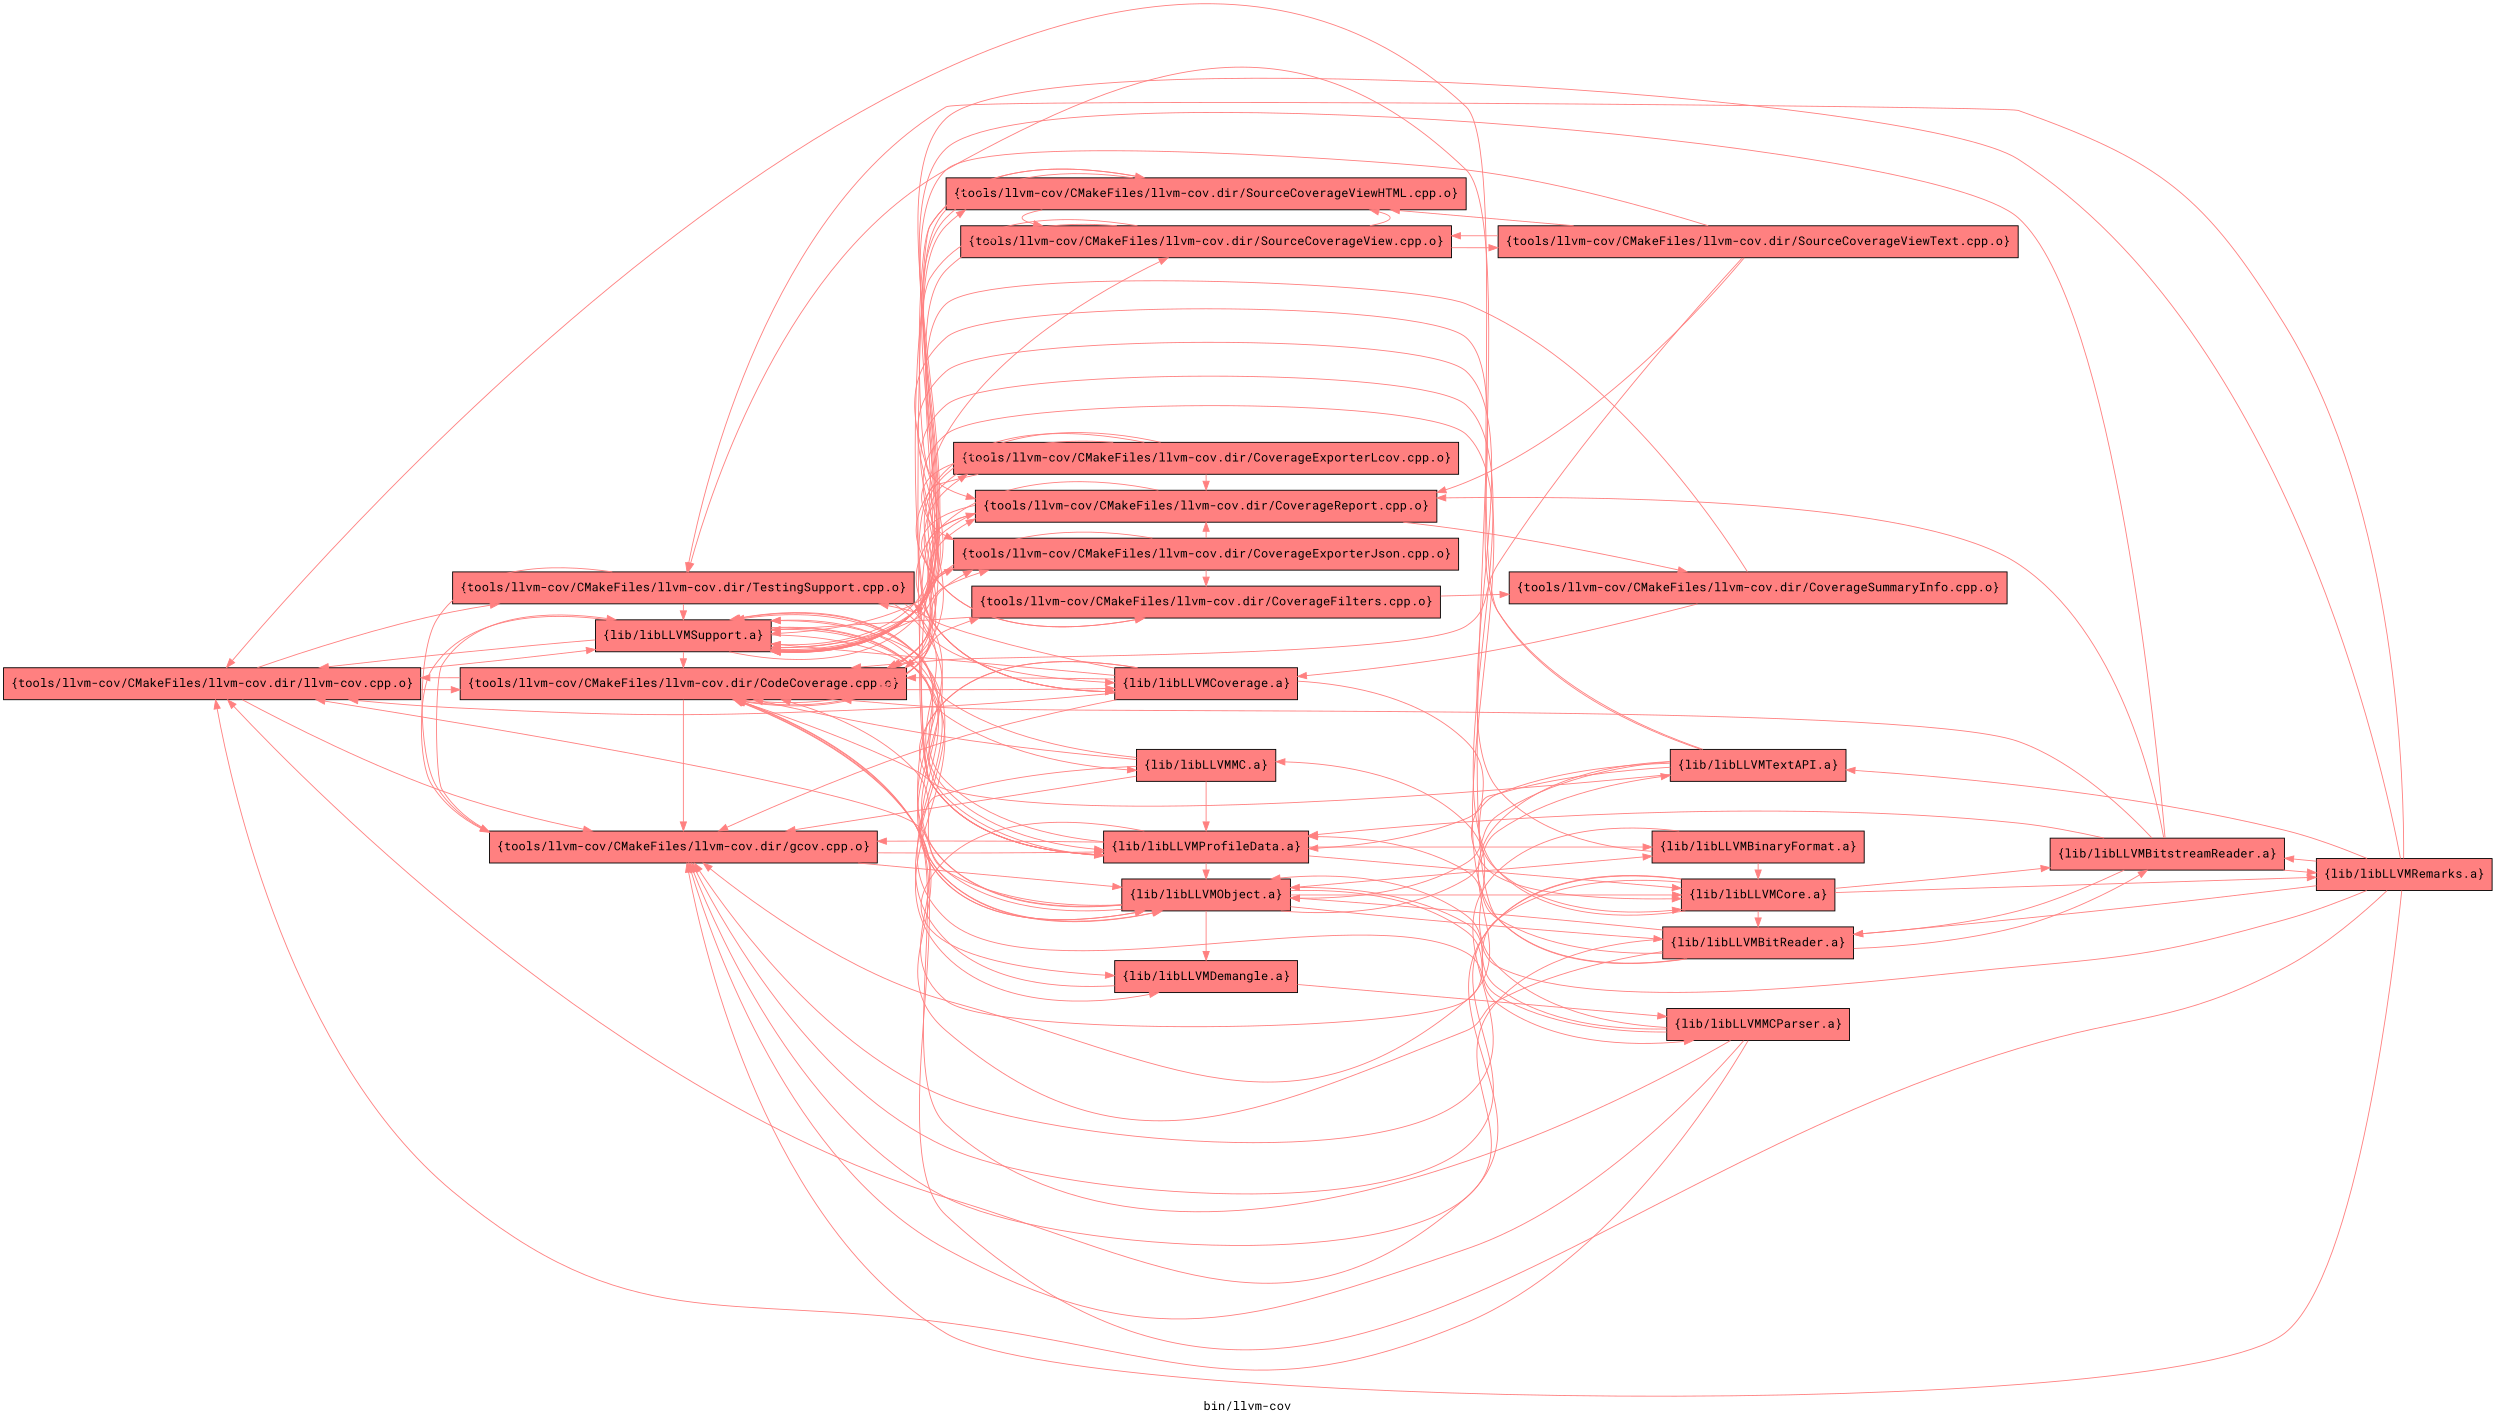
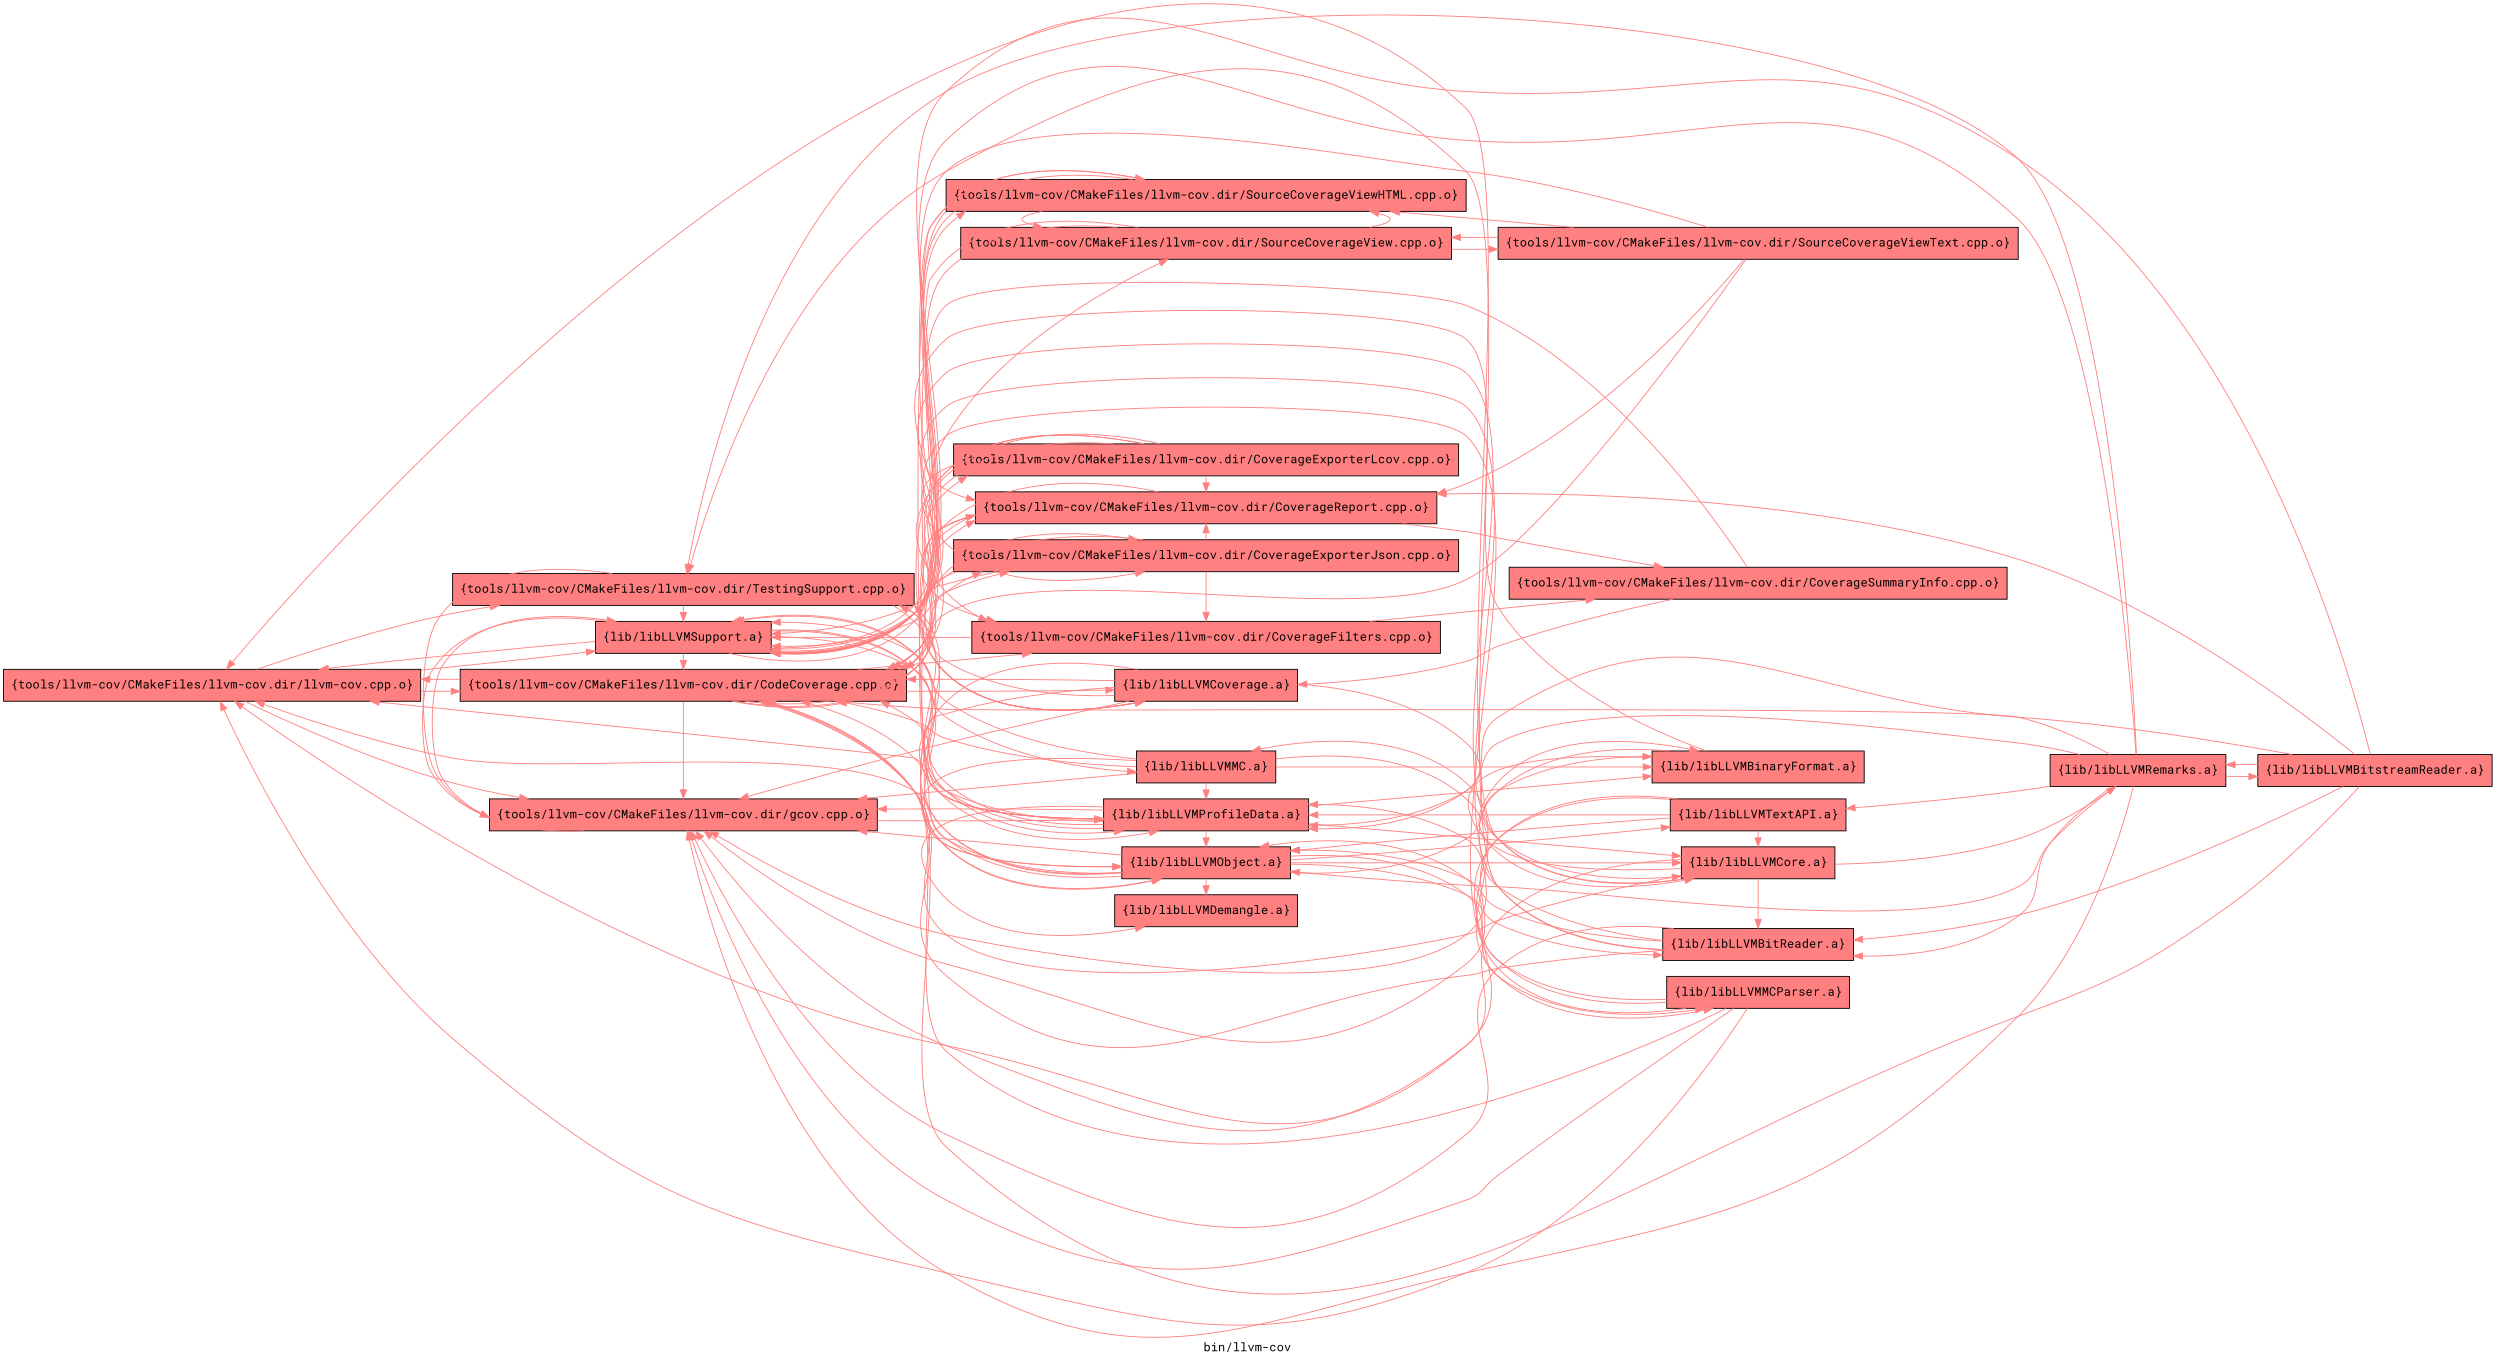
(1253, 310) -> none
(948, 660) -> none
(736, 714) -> (750, 740)
none -> (1682, 716)
none -> (1460, 767)
(931, 793) -> none
(1198, 806) -> (970, 805)
(985, 875) -> (994, 843)
(1938, 879) -> (1501, 779)
(2002, 931) -> none
(943, 952) -> none
(1451, 998) -> (1452, 788)
